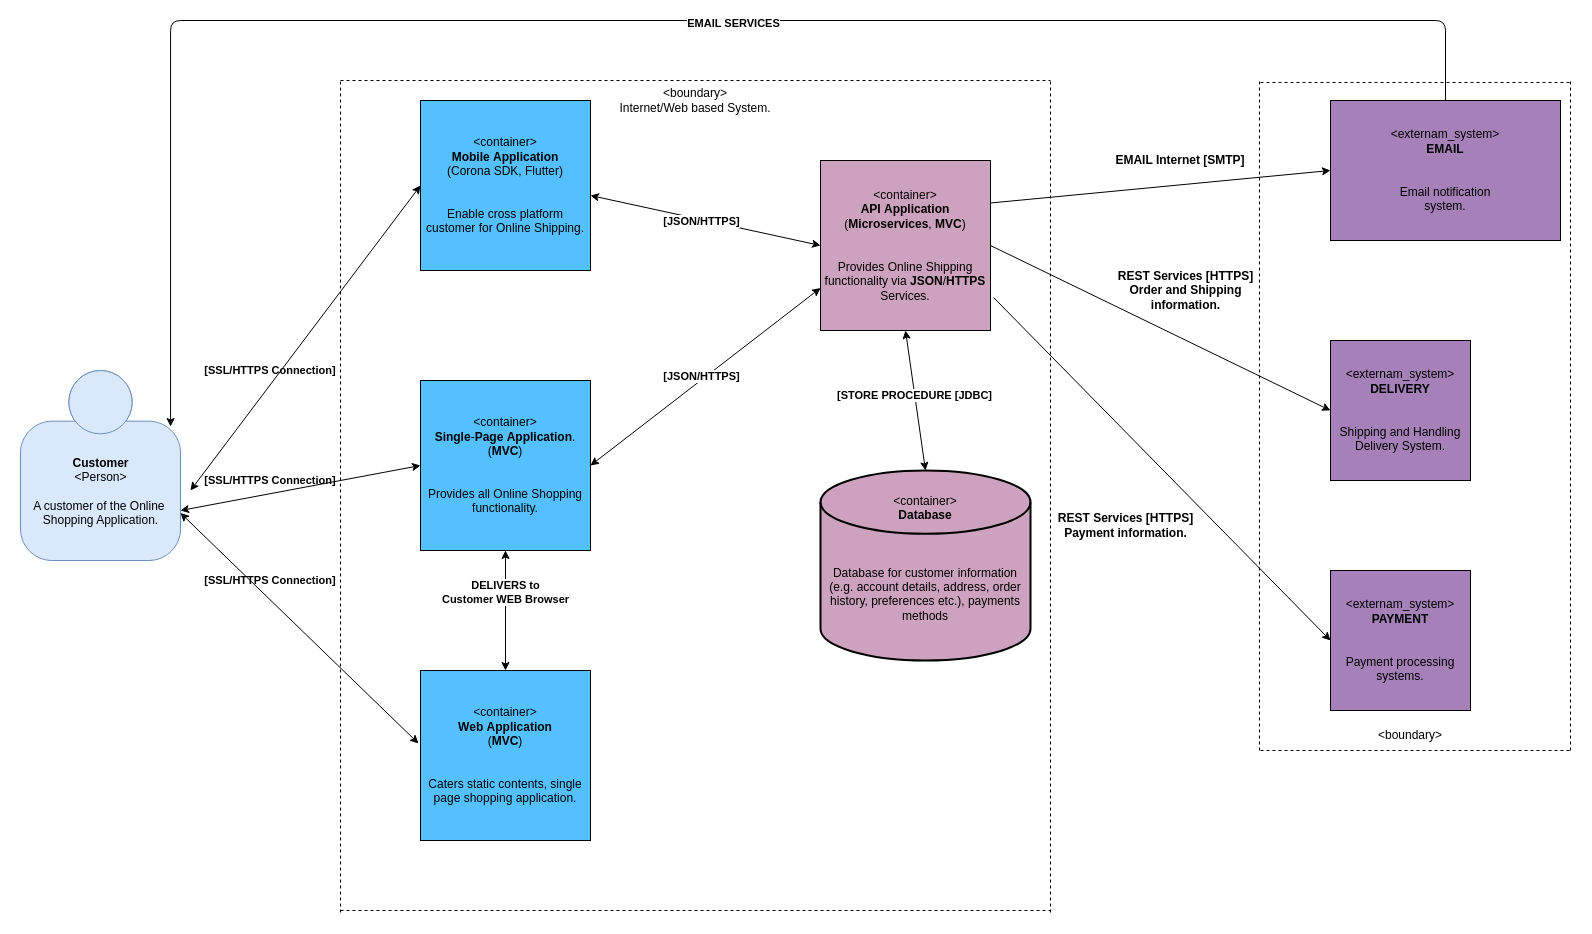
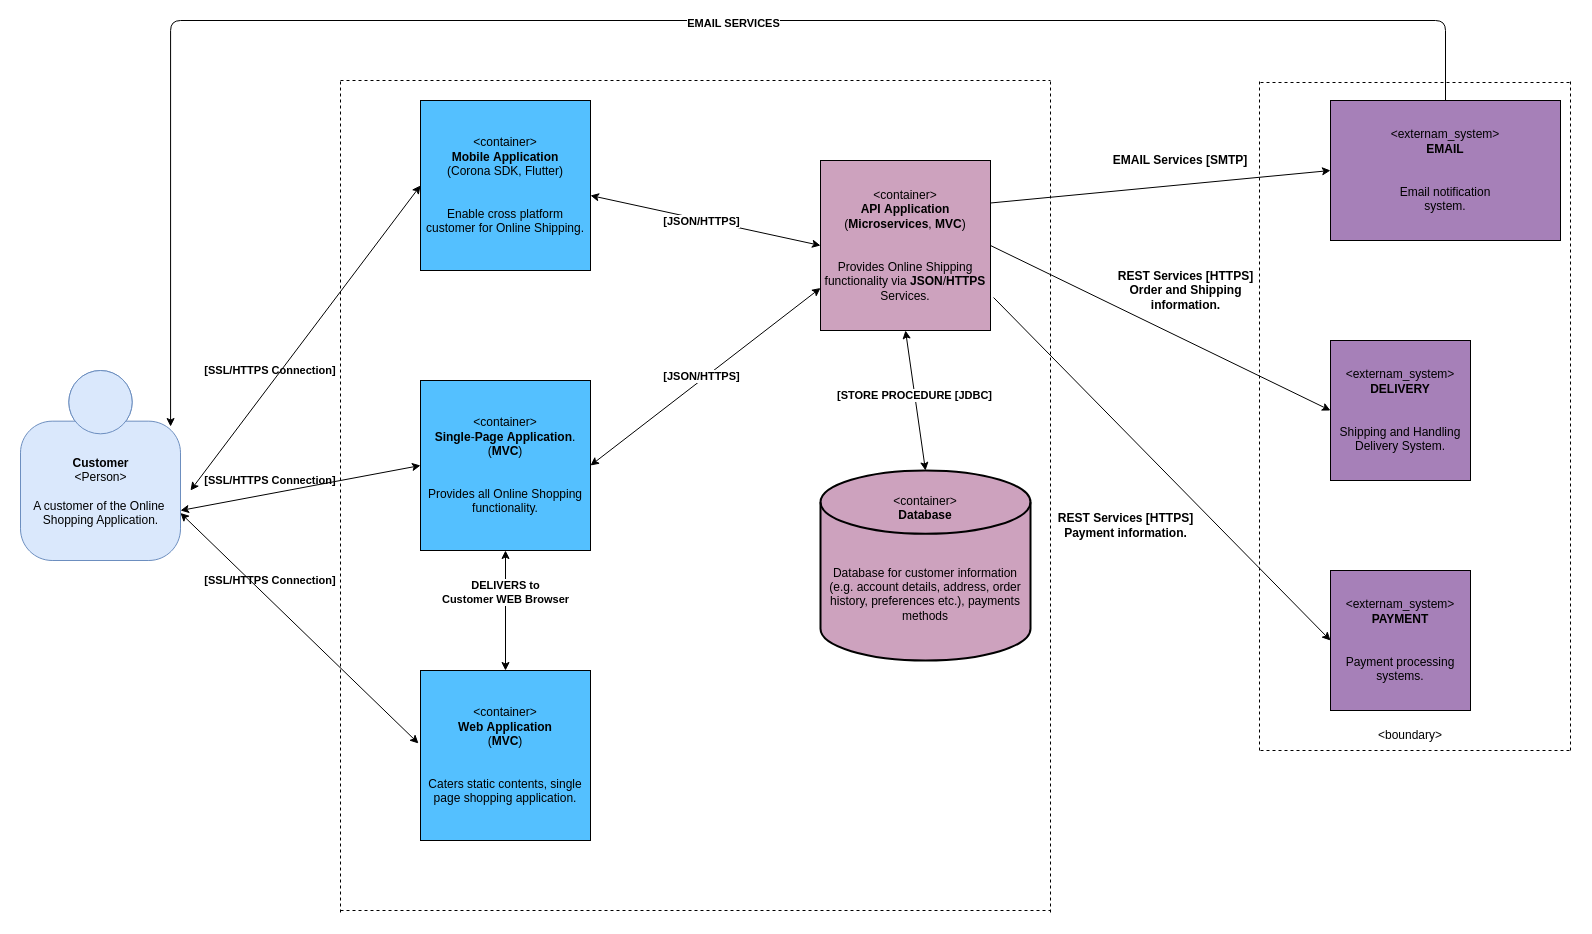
(696, 101) -> none
(1181, 161) -> (1181, 161)
